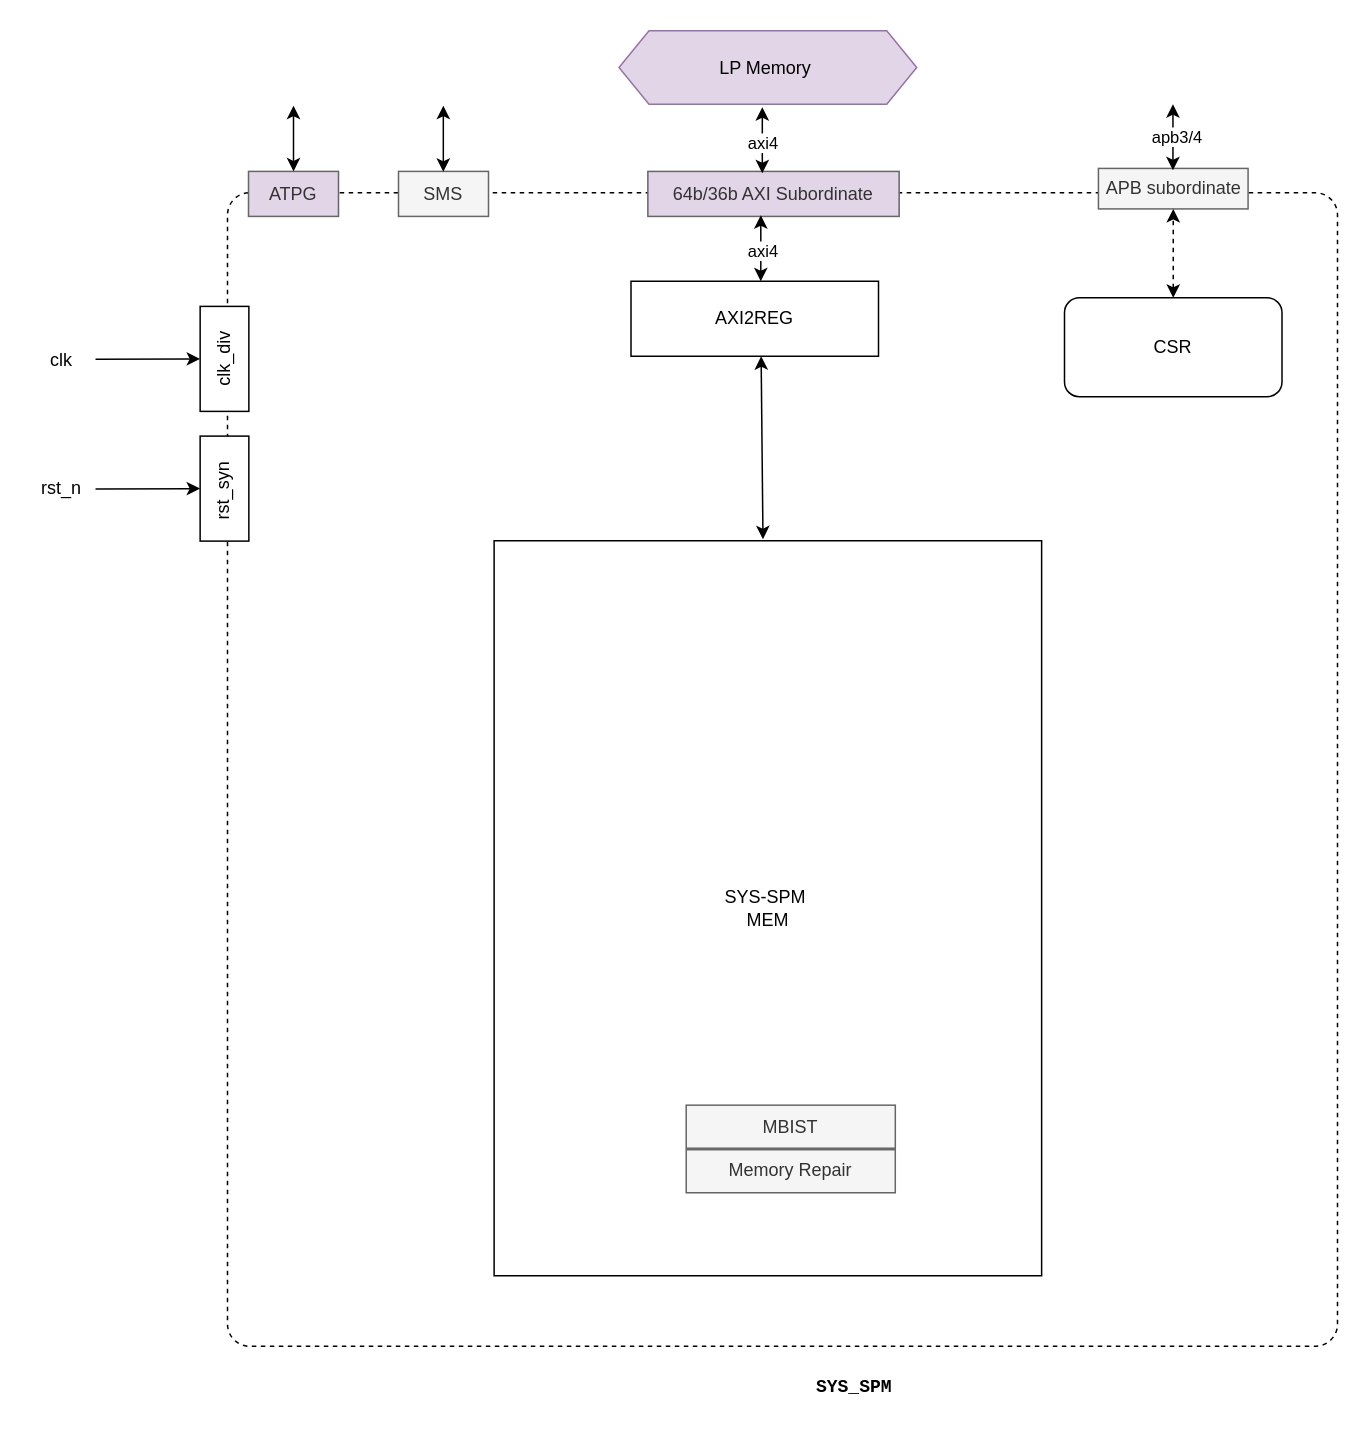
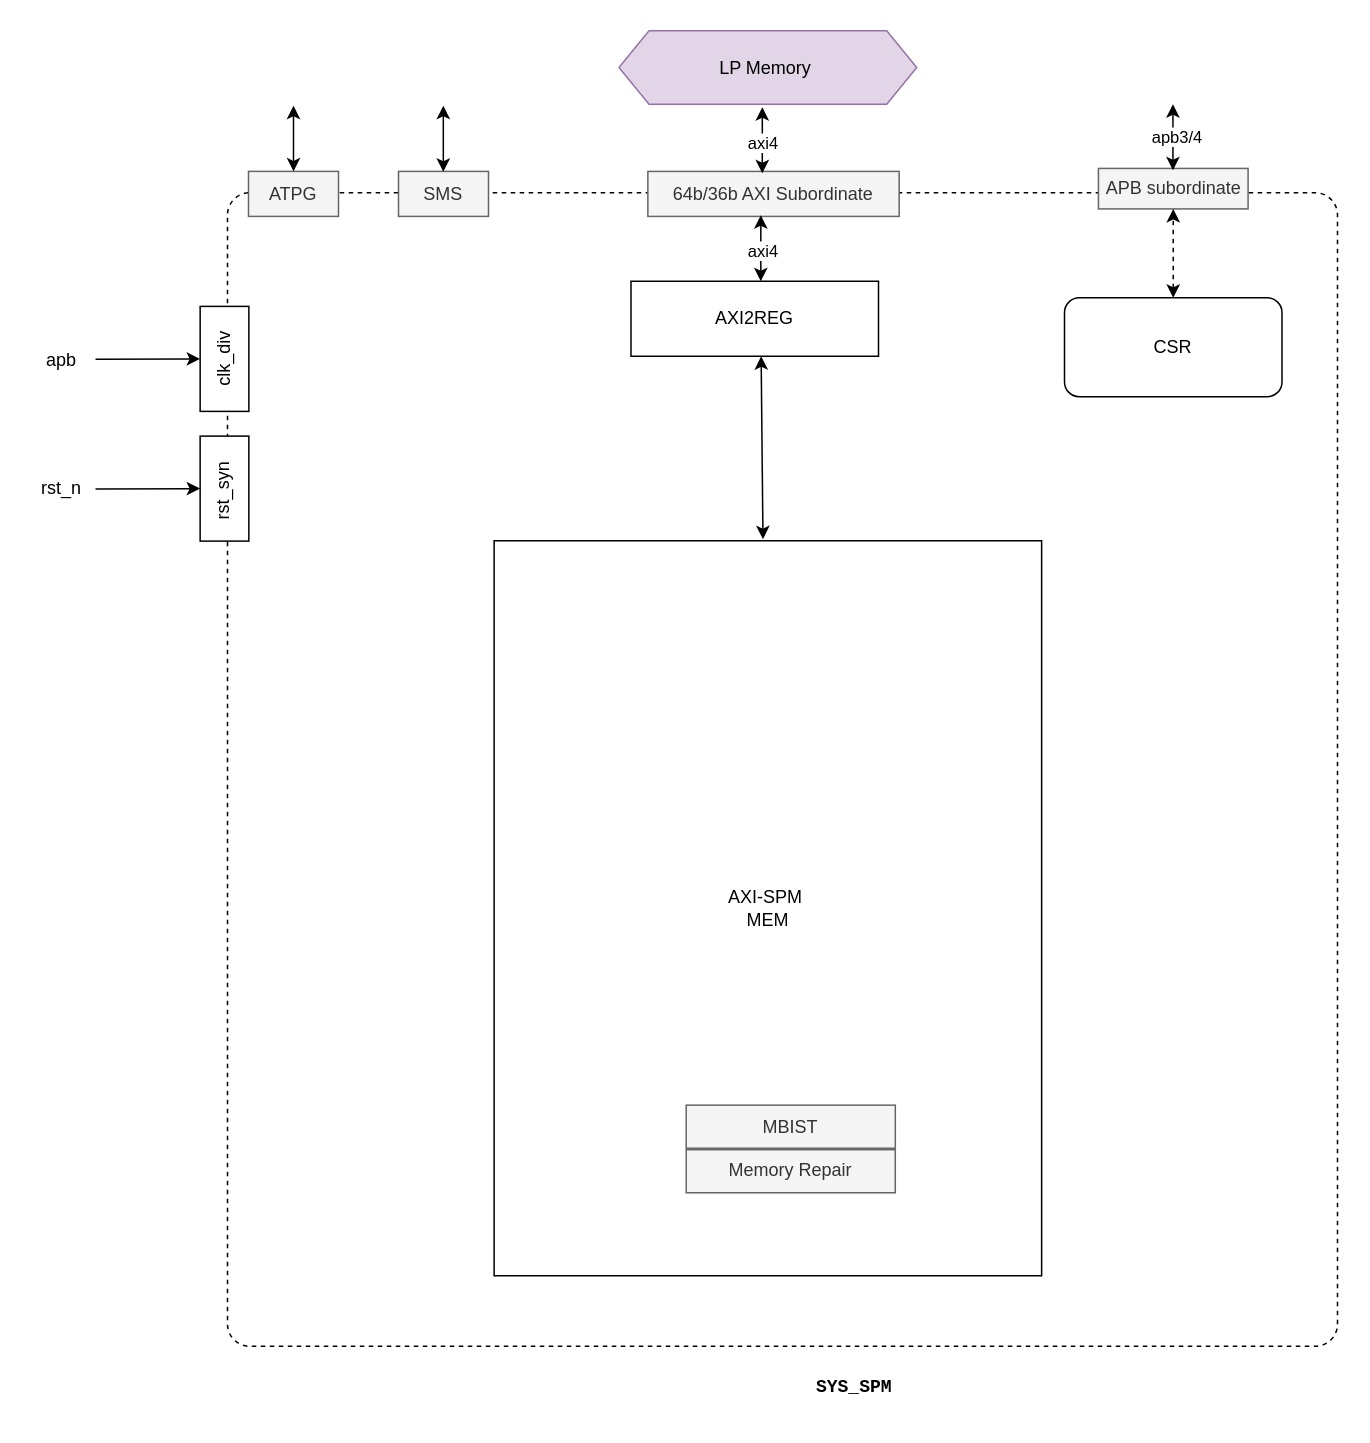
(293, 194) -> (293, 194)
(773, 194) -> (773, 194)
(62, 361) -> (62, 361)
(768, 908) -> (768, 908)
